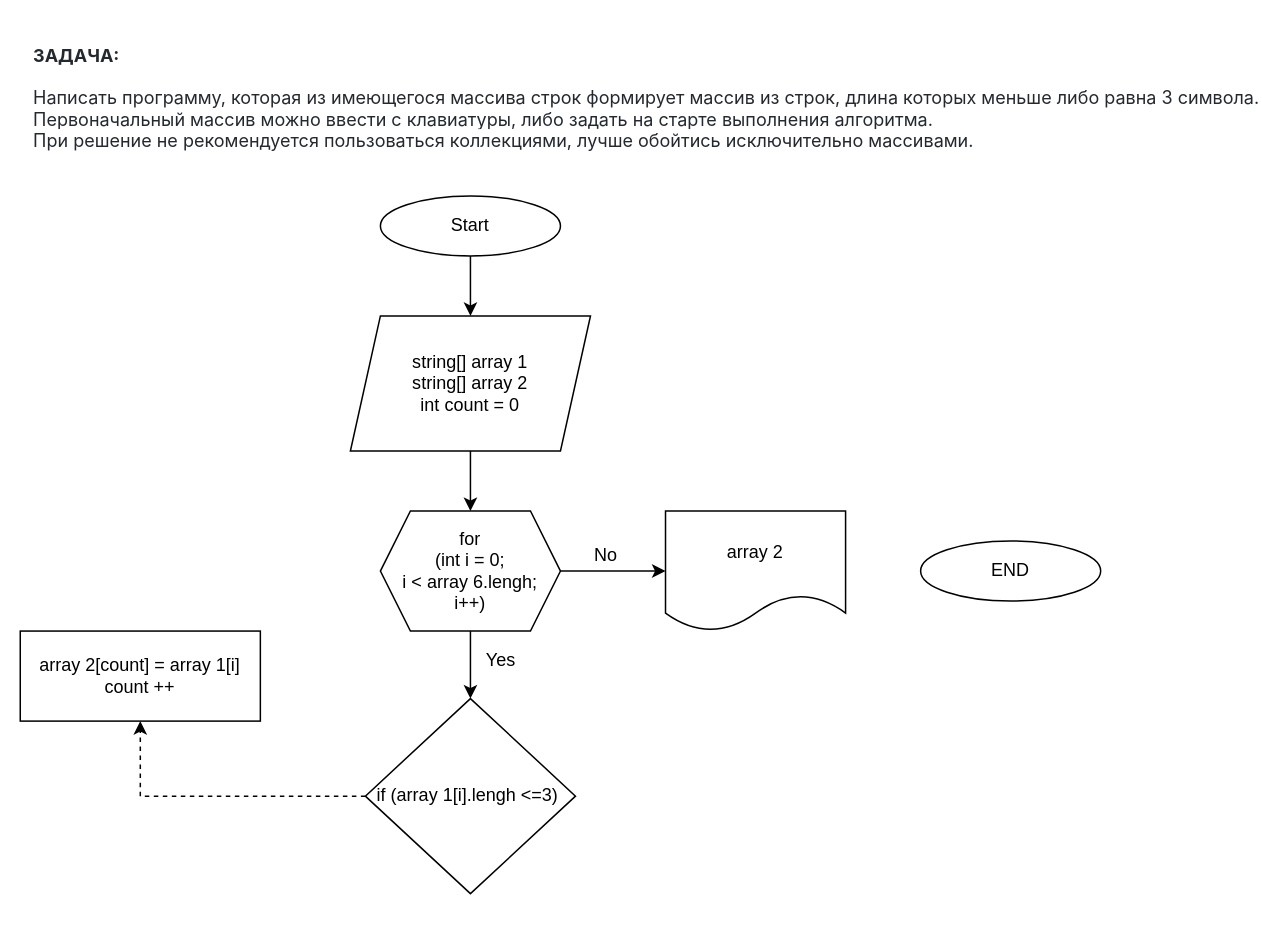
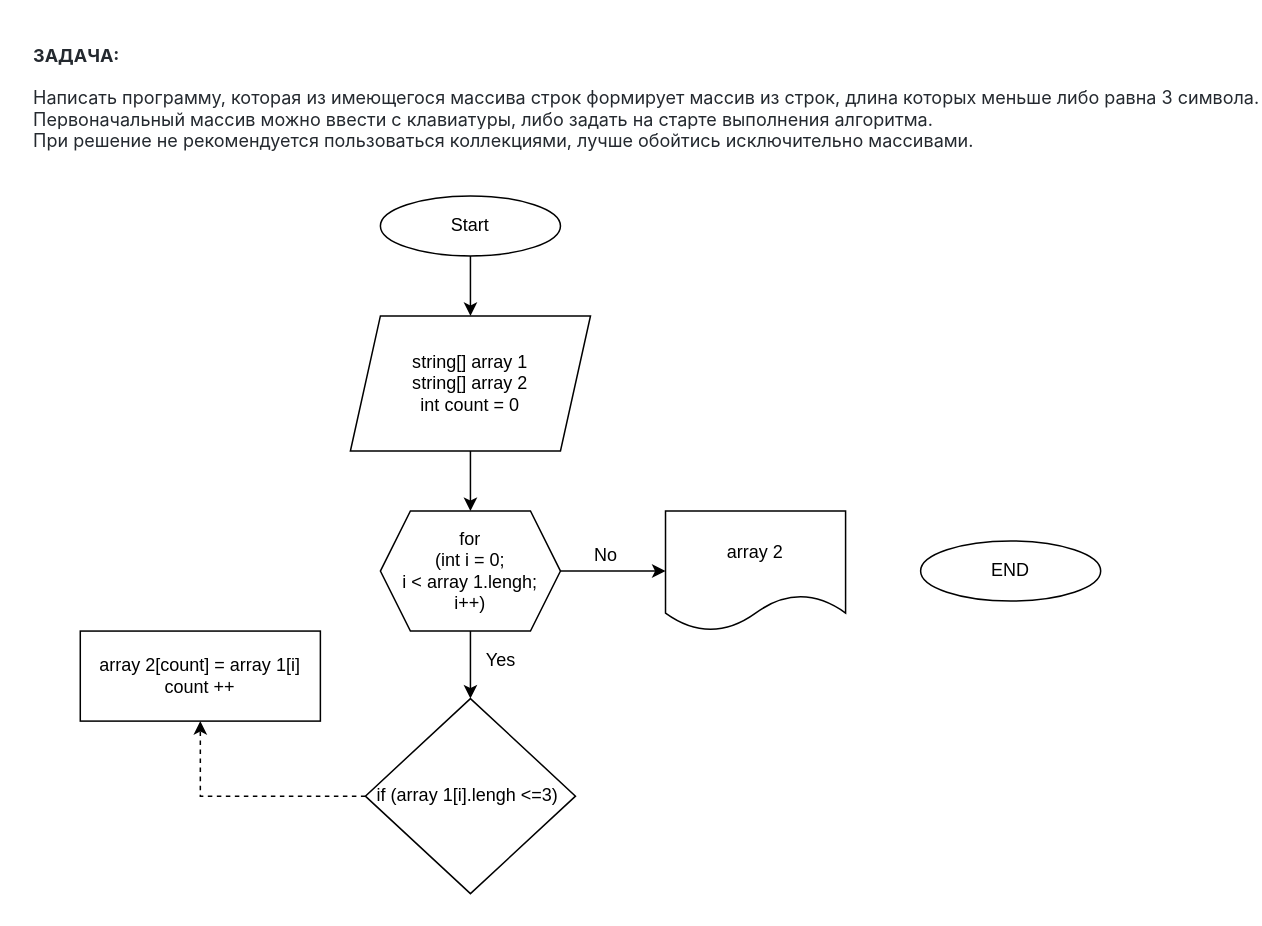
(470, 571) -> (470, 571)
(140, 676) -> (200, 676)
